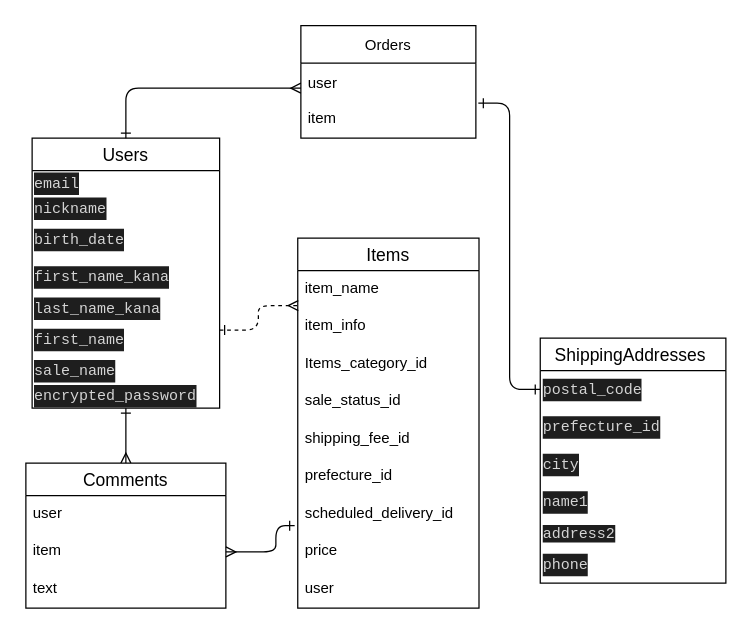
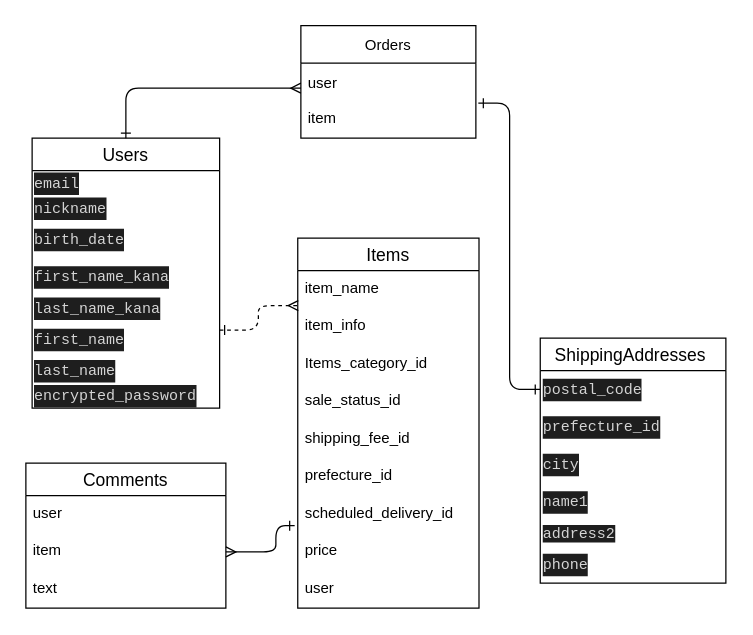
(70, 371) -> (70, 371)
(126, 437) -> none
